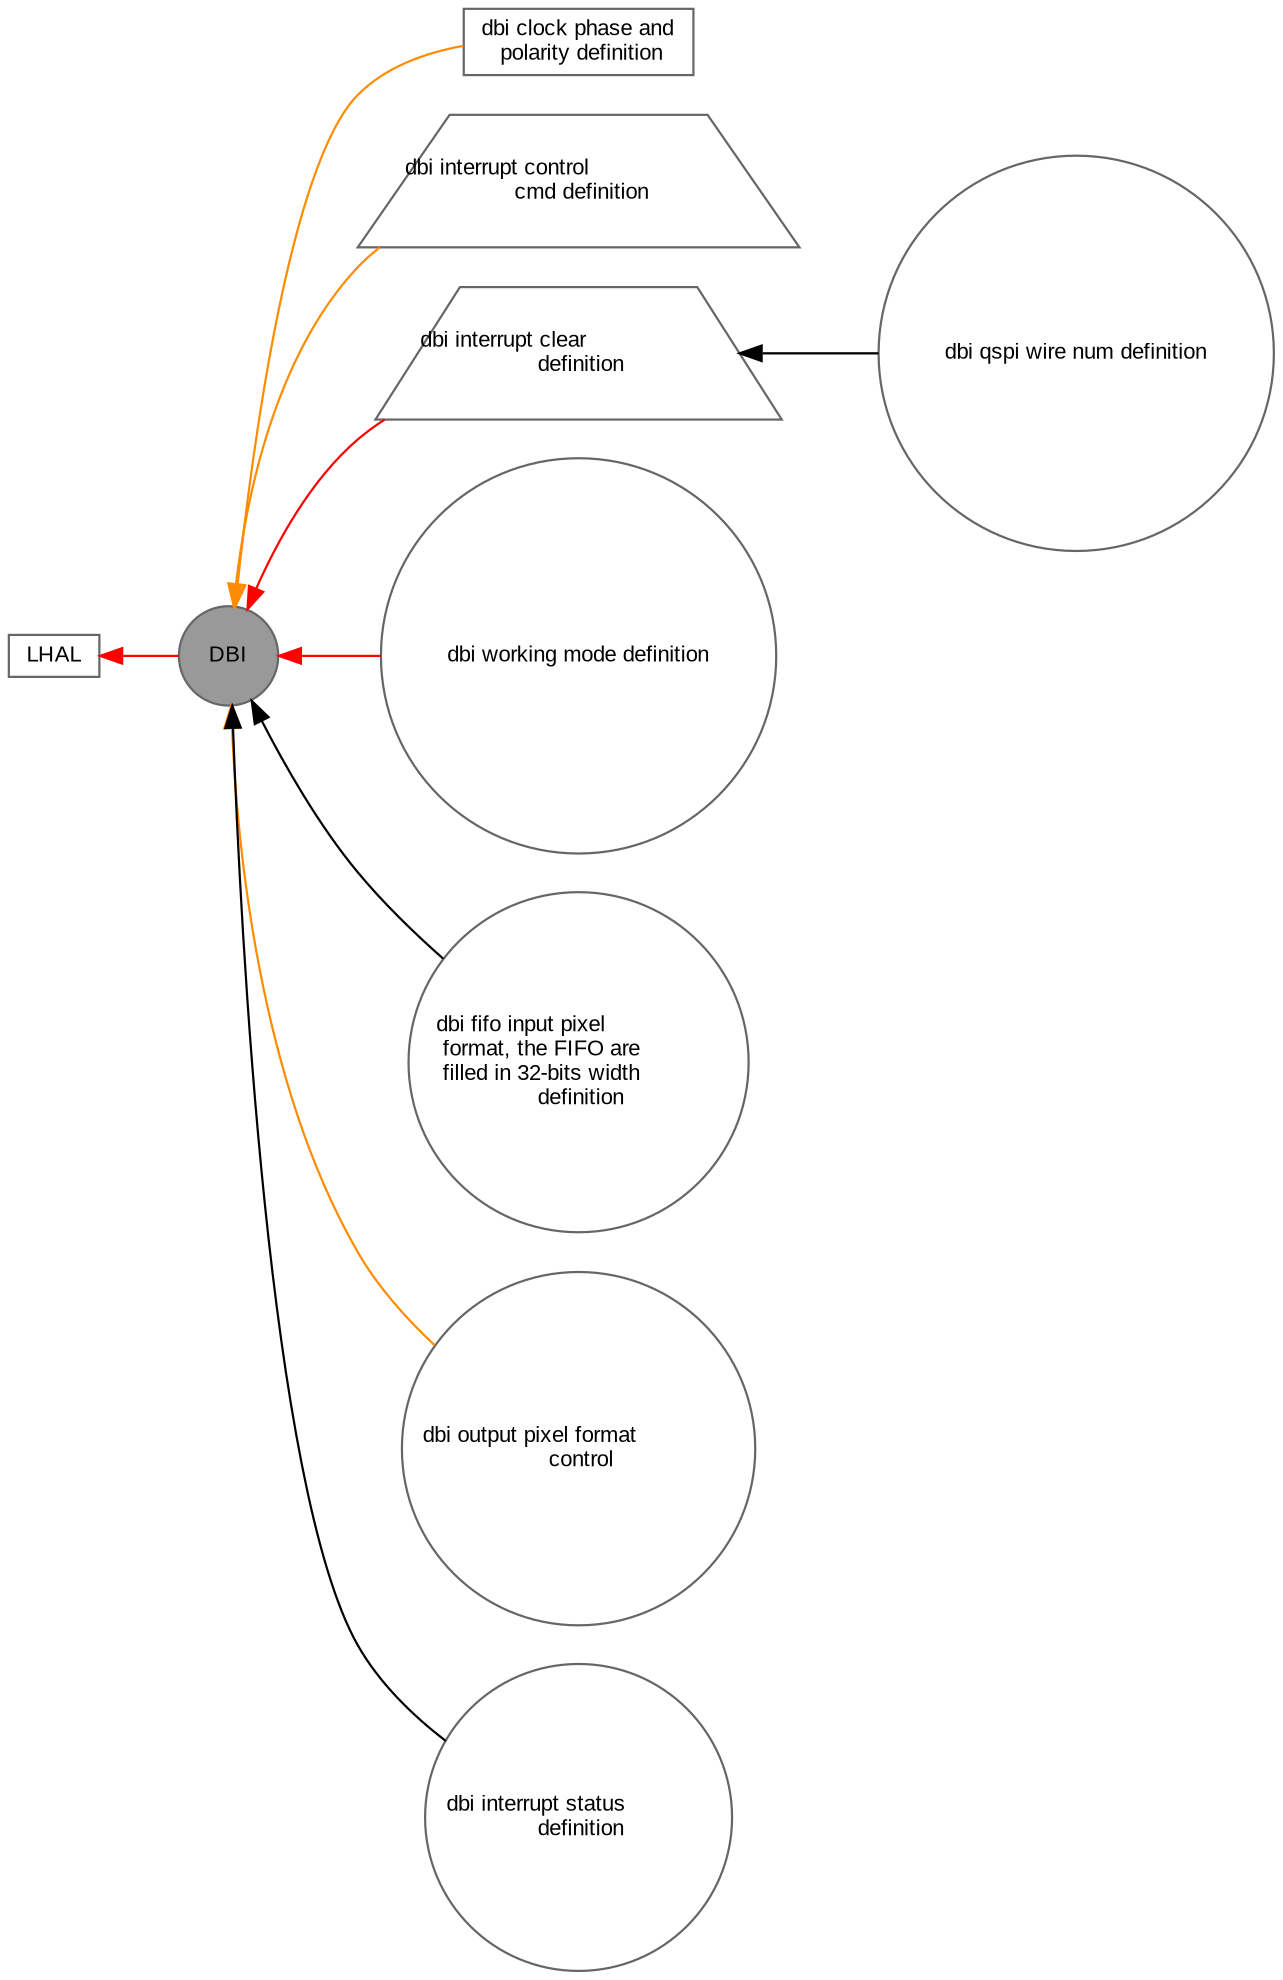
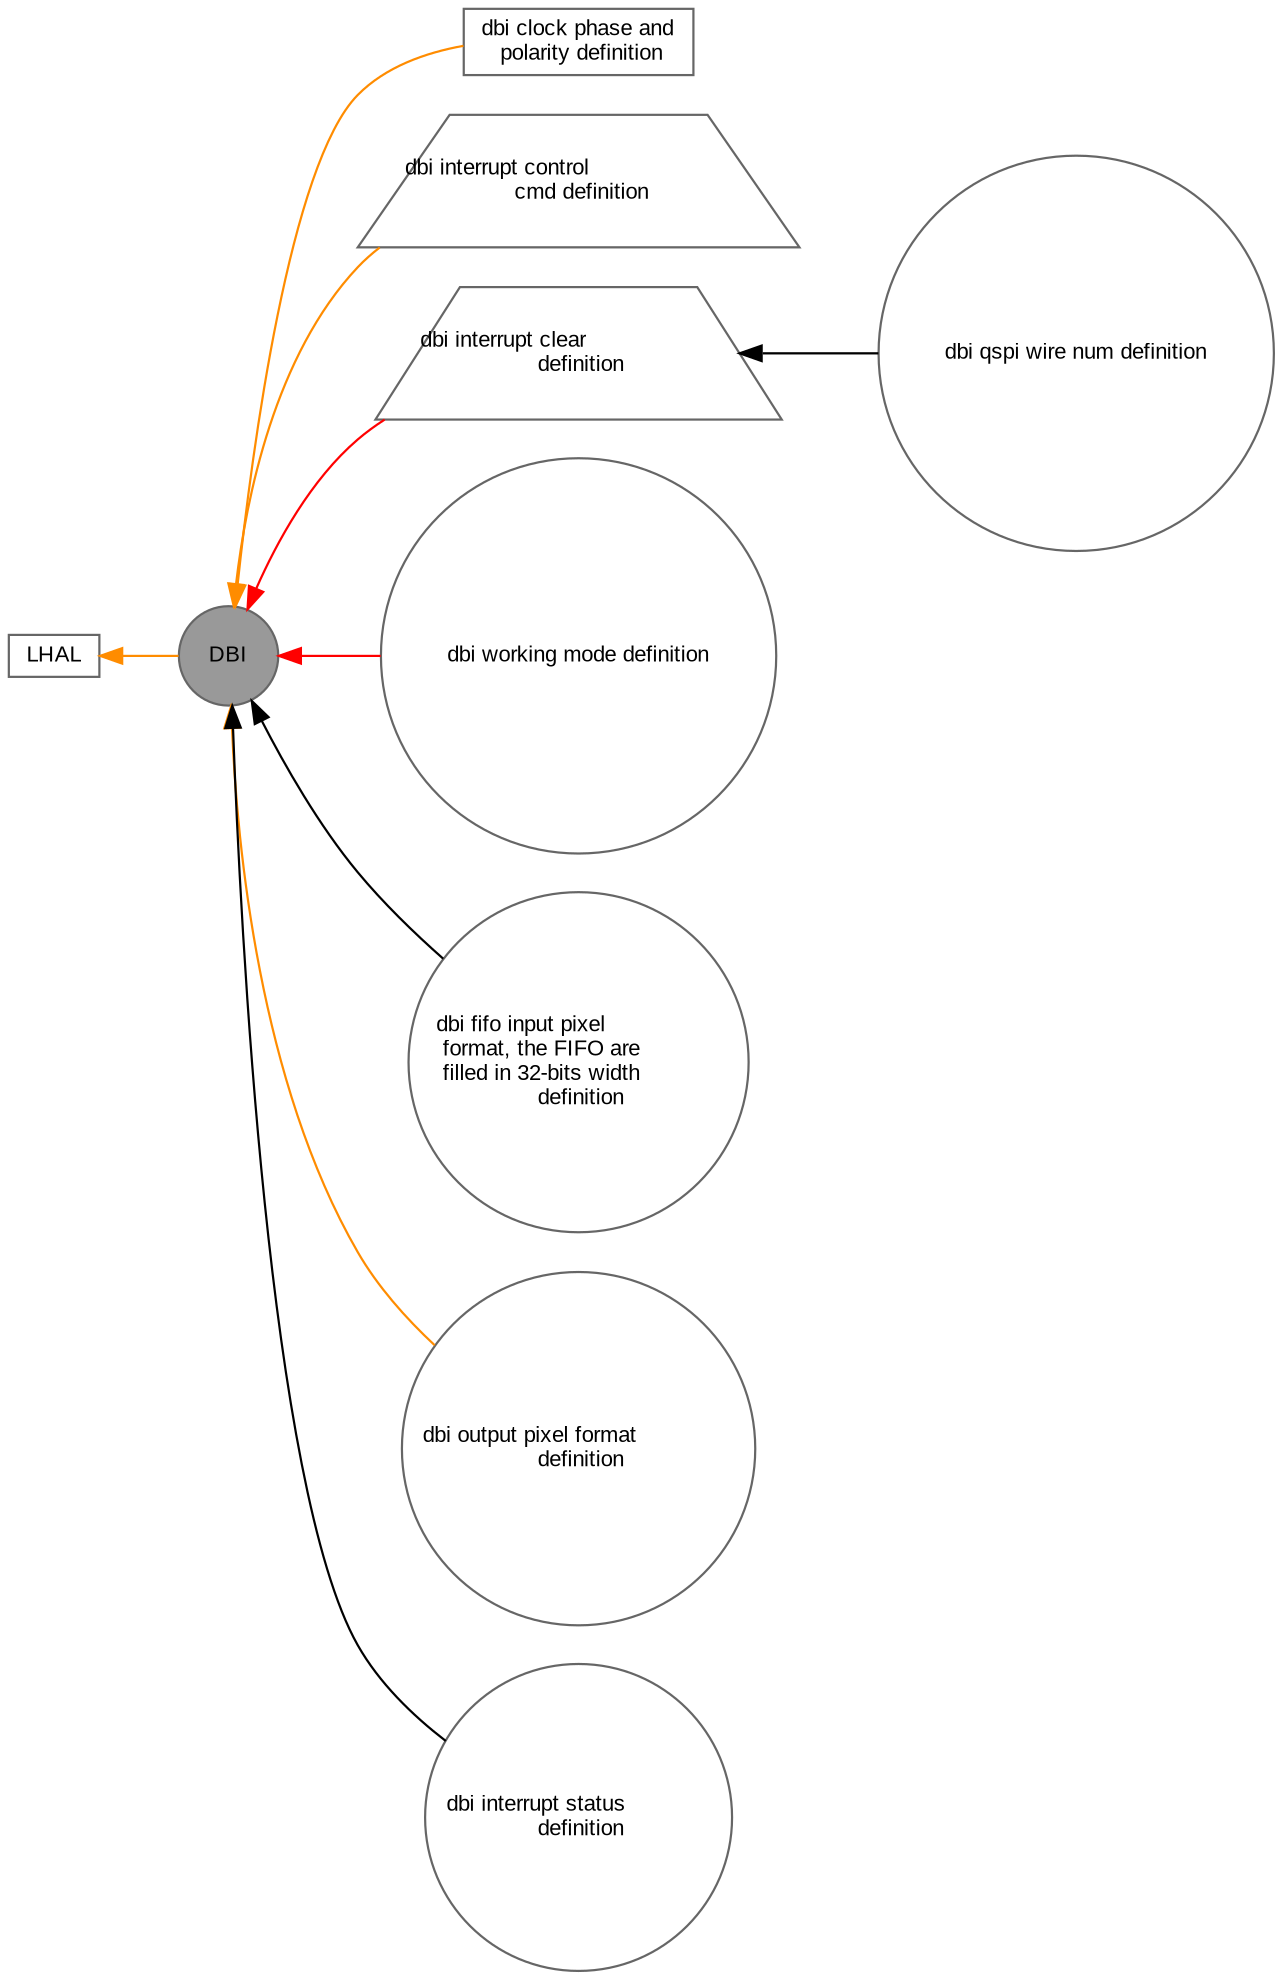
(151, 656) -> (151, 656)
(579, 1449) -> (579, 1449)
